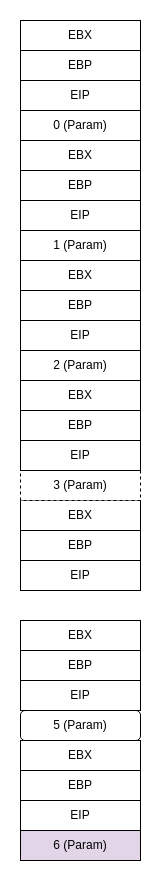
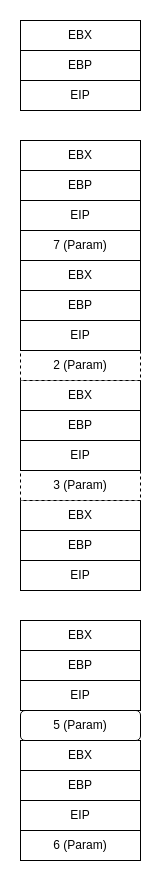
(81, 126) -> none
(81, 246) -> (81, 246)
(81, 366) -> (81, 366)
(81, 846) -> (81, 846)
